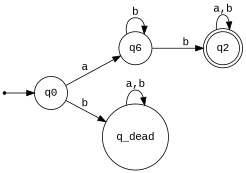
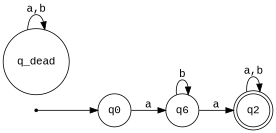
(186, 42) -> (216, 105)
(82, 109) -> none
